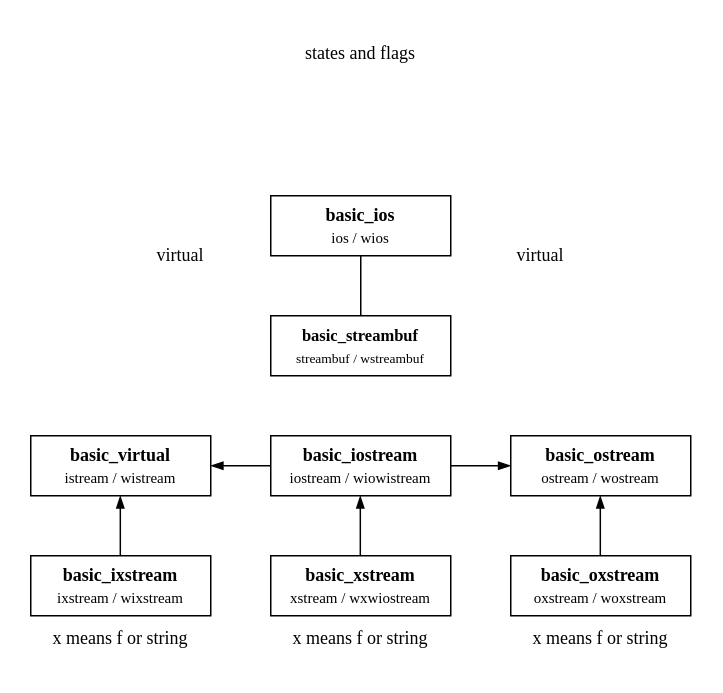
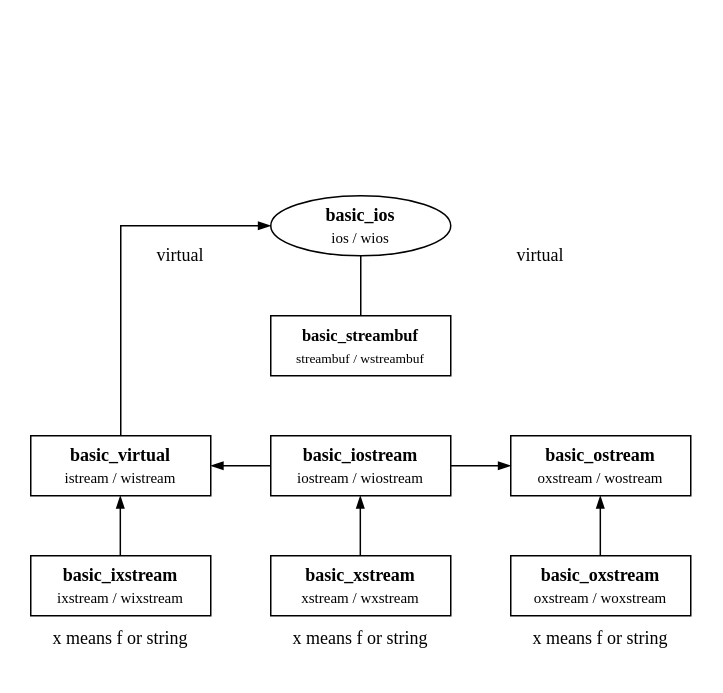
(361, 53) -> none
(361, 226) -> (361, 226)
none -> (121, 263)
(361, 466) -> (361, 466)
(601, 466) -> (601, 466)
(361, 586) -> (361, 586)
